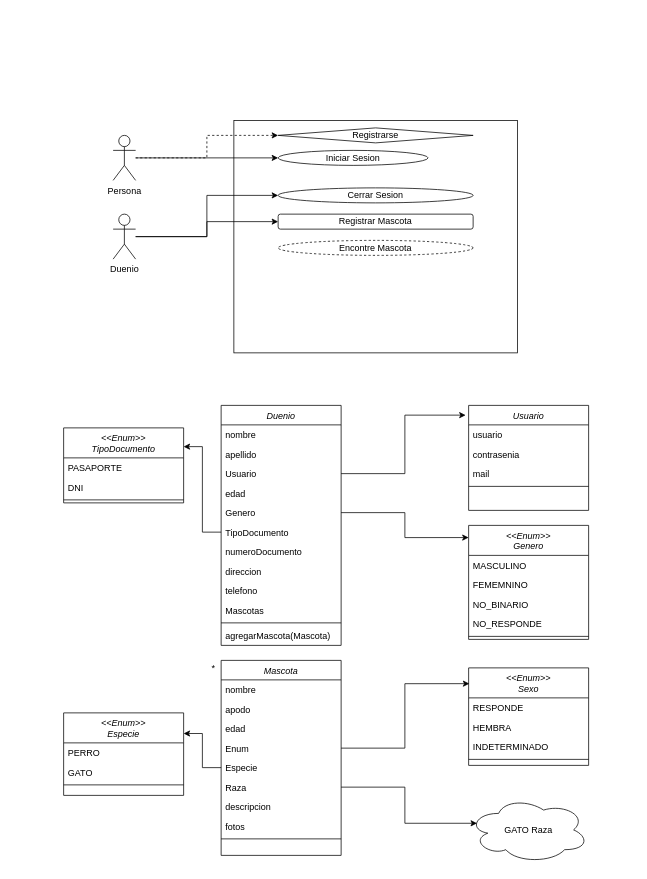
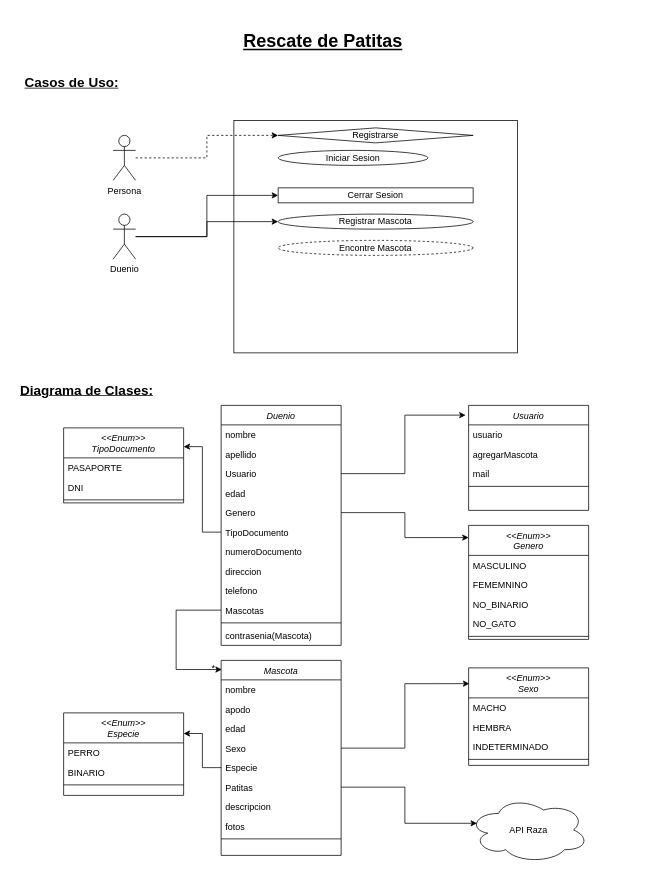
none -> (323, 42)
none -> (72, 83)
(271, 158) -> none
(375, 195) -> (375, 195)
(375, 222) -> (375, 222)
none -> (87, 390)
(499, 455) -> (508, 455)
(500, 624) -> (490, 624)
(283, 636) -> (274, 636)
none -> (194, 670)
(493, 708) -> (485, 708)
(235, 749) -> (235, 749)
(78, 773) -> (85, 773)
(235, 788) -> (241, 788)
(528, 830) -> (528, 830)
